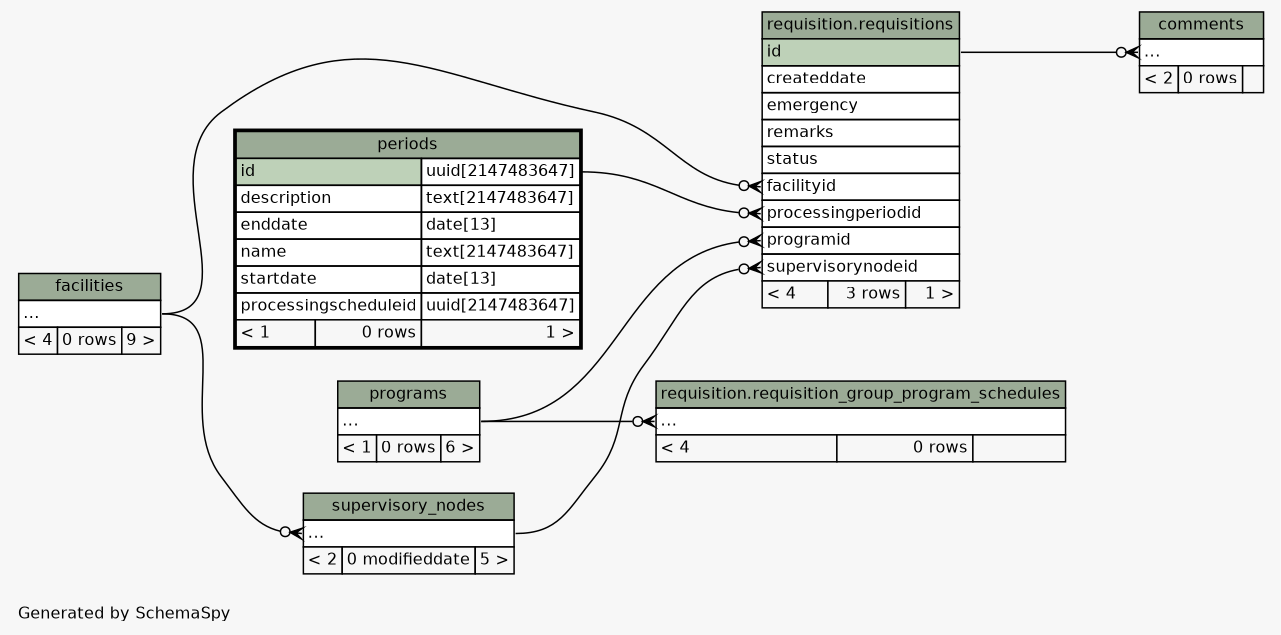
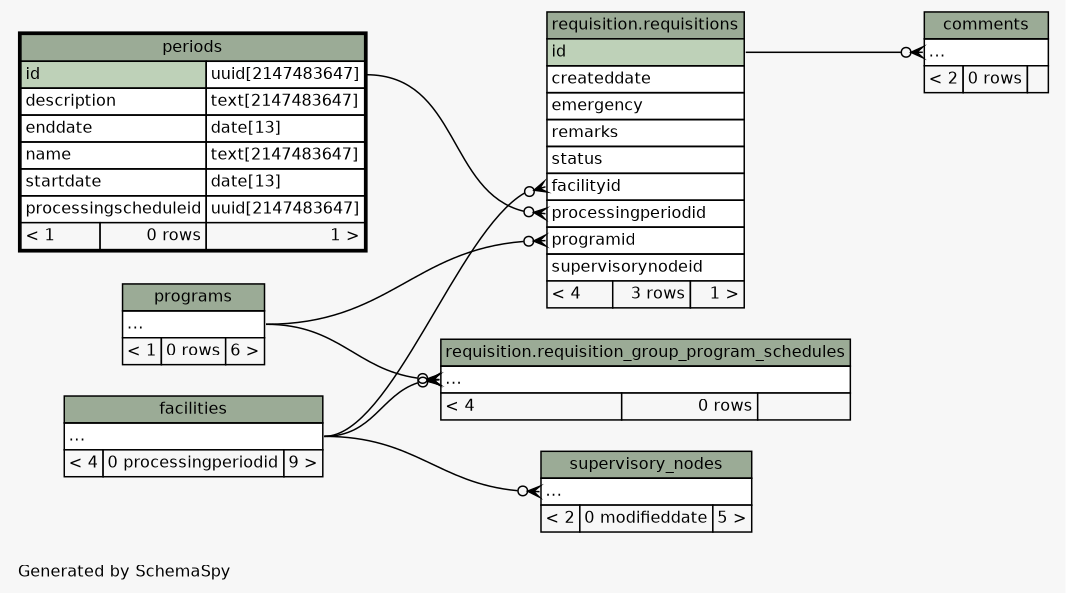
(90, 340) -> (194, 463)
none -> (386, 404)
(625, 404) -> none
